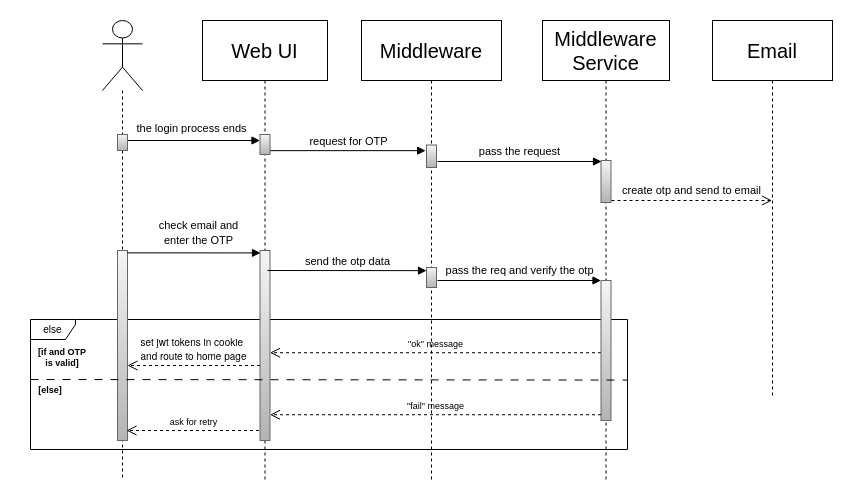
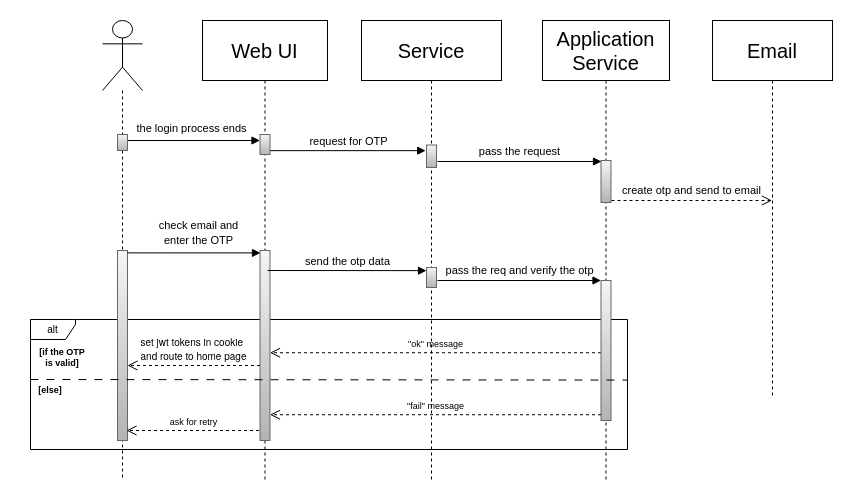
(432, 51) -> (432, 51)
(606, 51) -> (606, 51)
(53, 330) -> (53, 330)
(63, 358) -> (63, 358)
